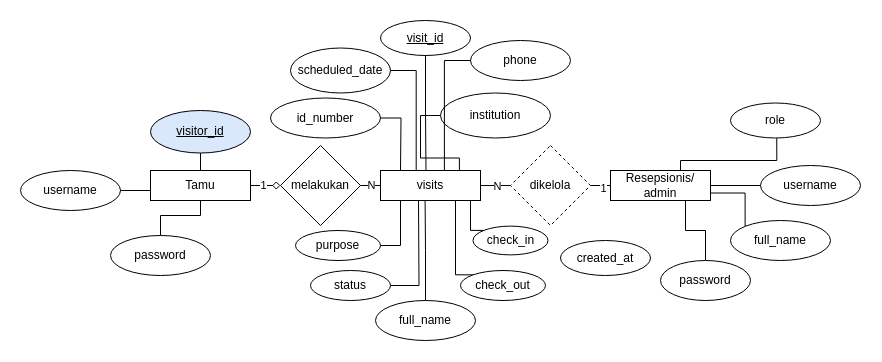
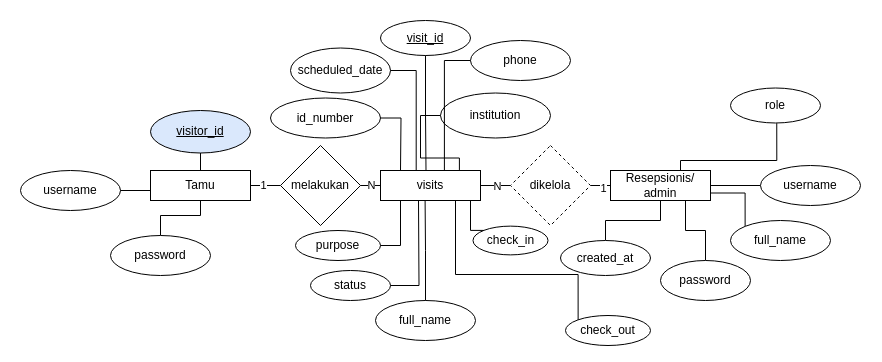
(776, 121) -> (776, 106)
(272, 186) -> (276, 186)
none -> (634, 221)
(503, 286) -> (608, 331)
